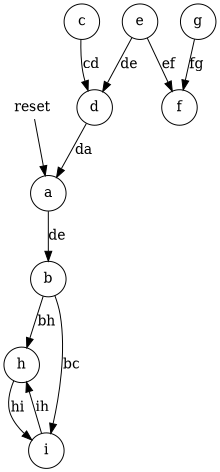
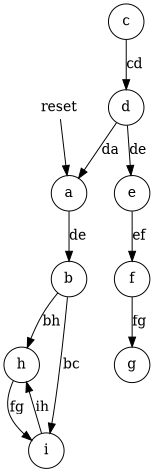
(120, 60) -> (129, 145)
(190, 60) -> (132, 317)
(18, 408) -> (17, 408)
